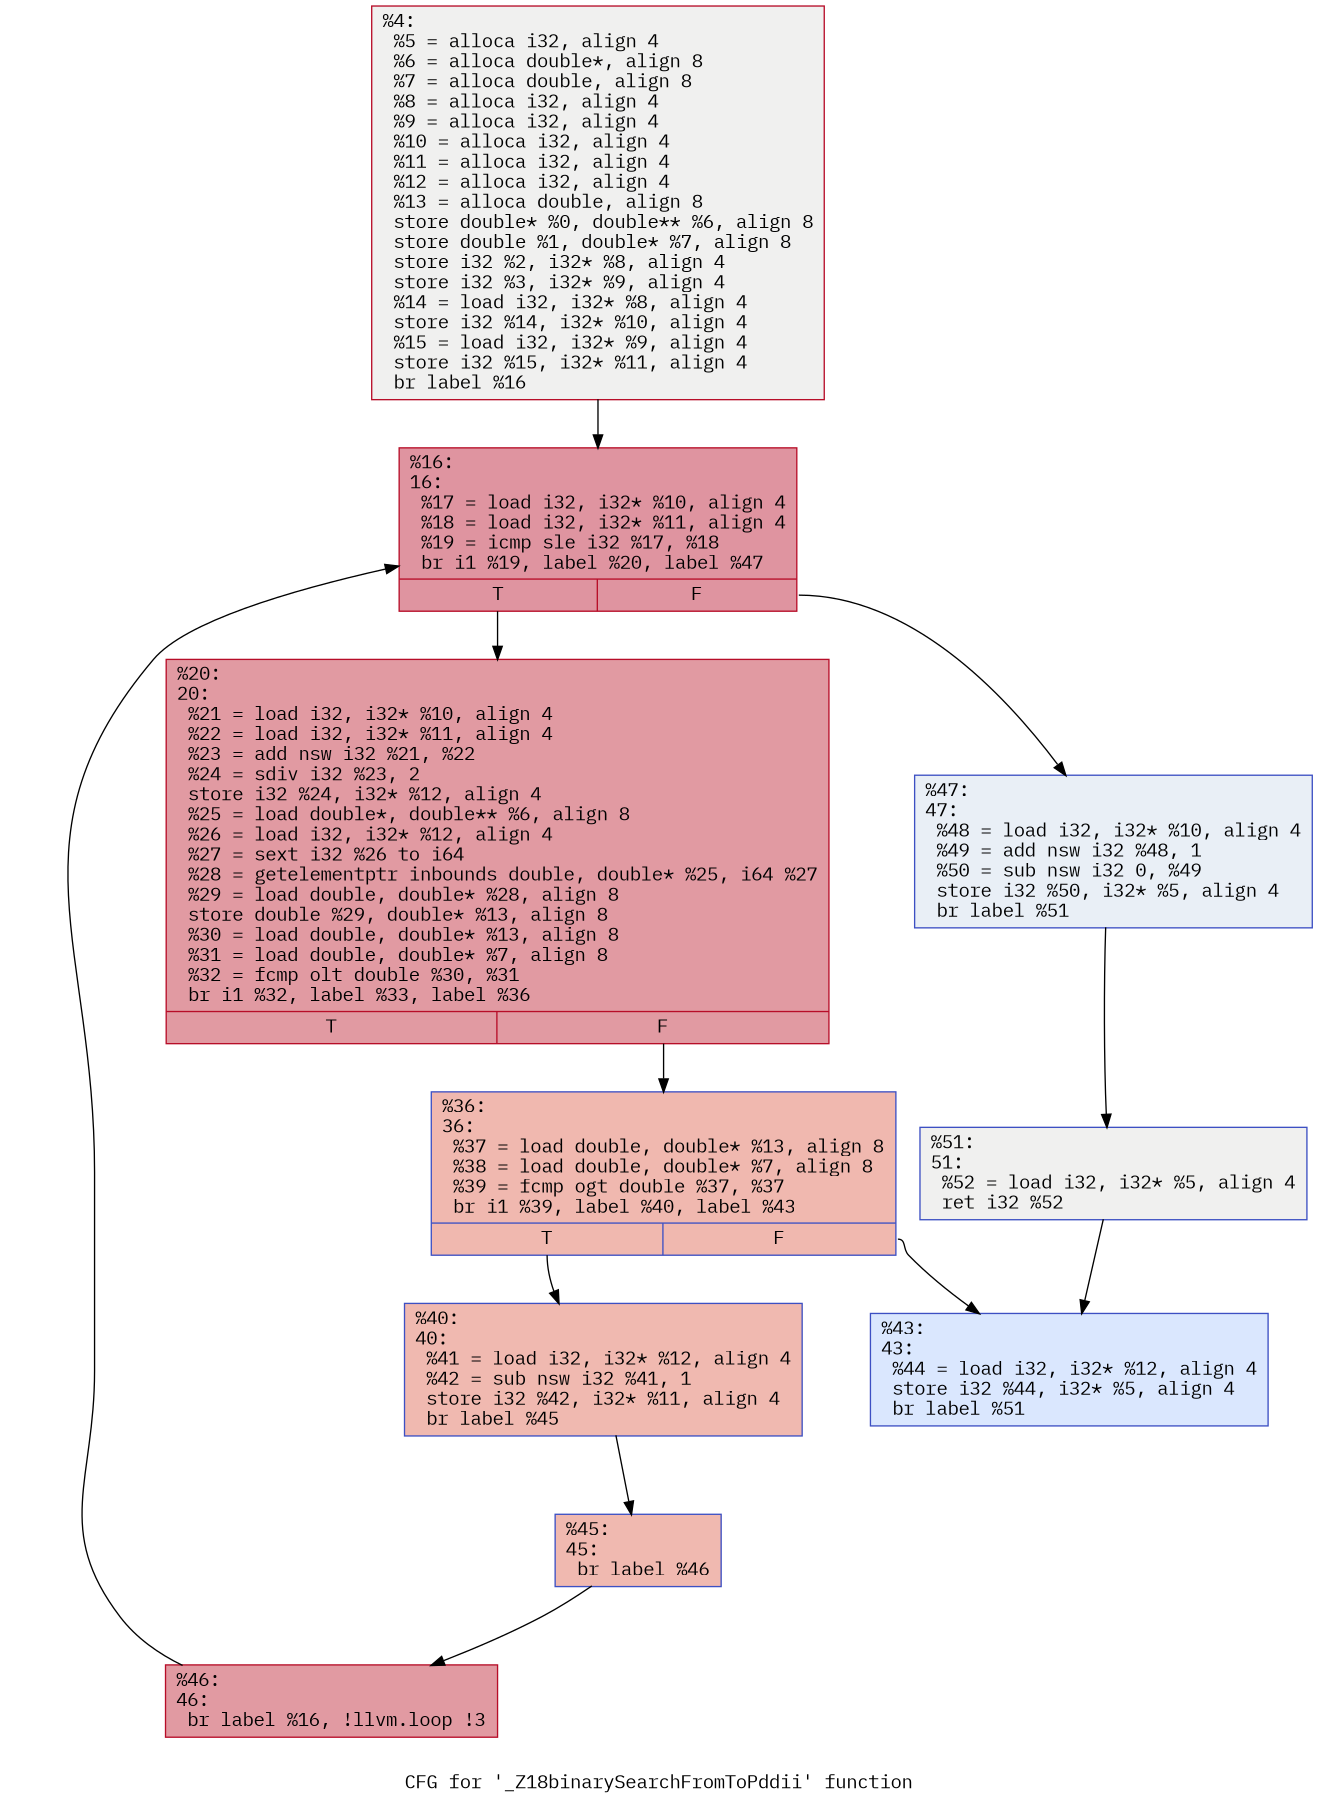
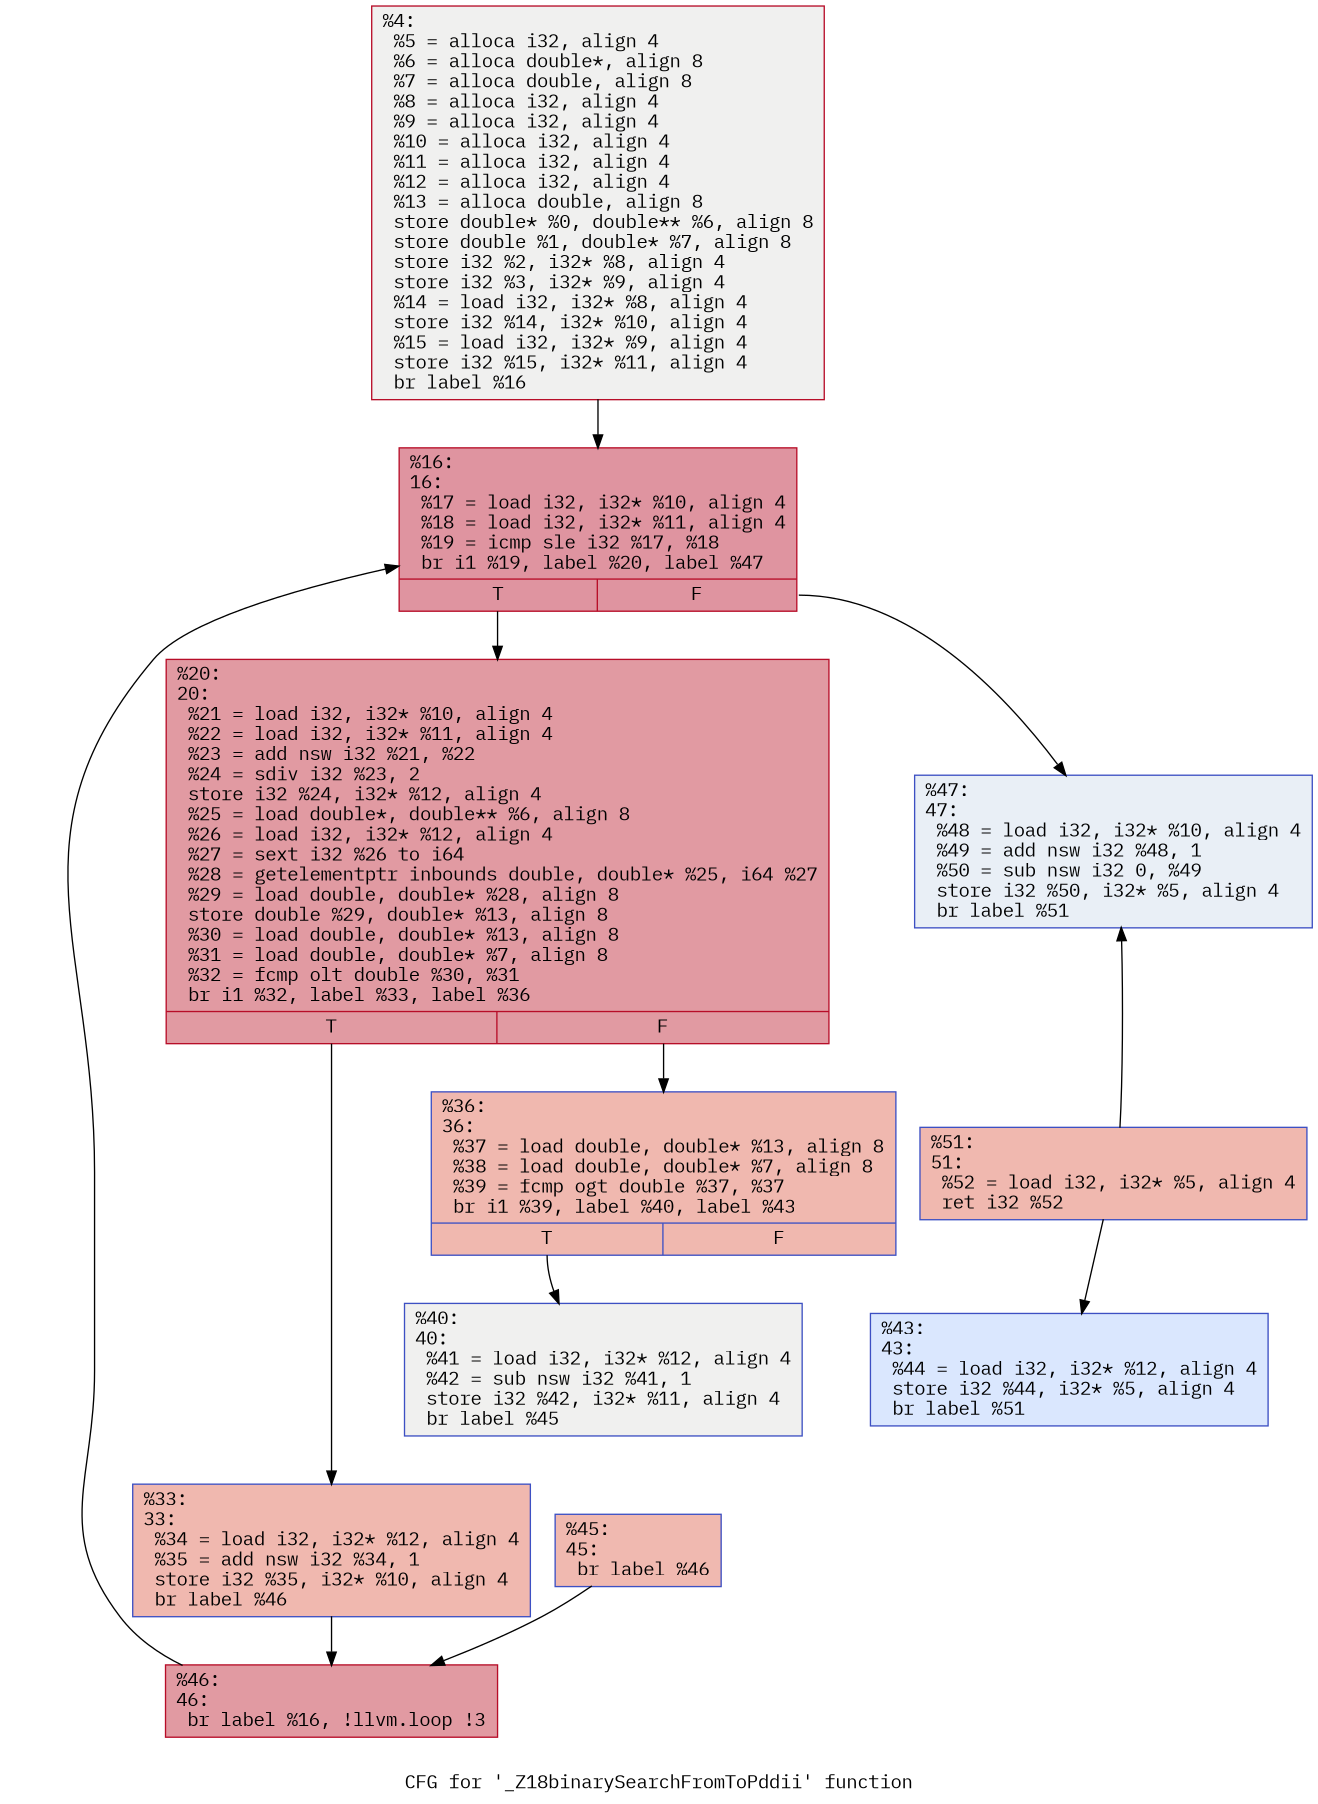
(1104, 1021) -> (1122, 1034)
(1113, 1174) -> (1113, 1174)
(930, 1275) -> none
(603, 1370) -> (603, 1370)
(622, 1468) -> none
none -> (332, 1550)
